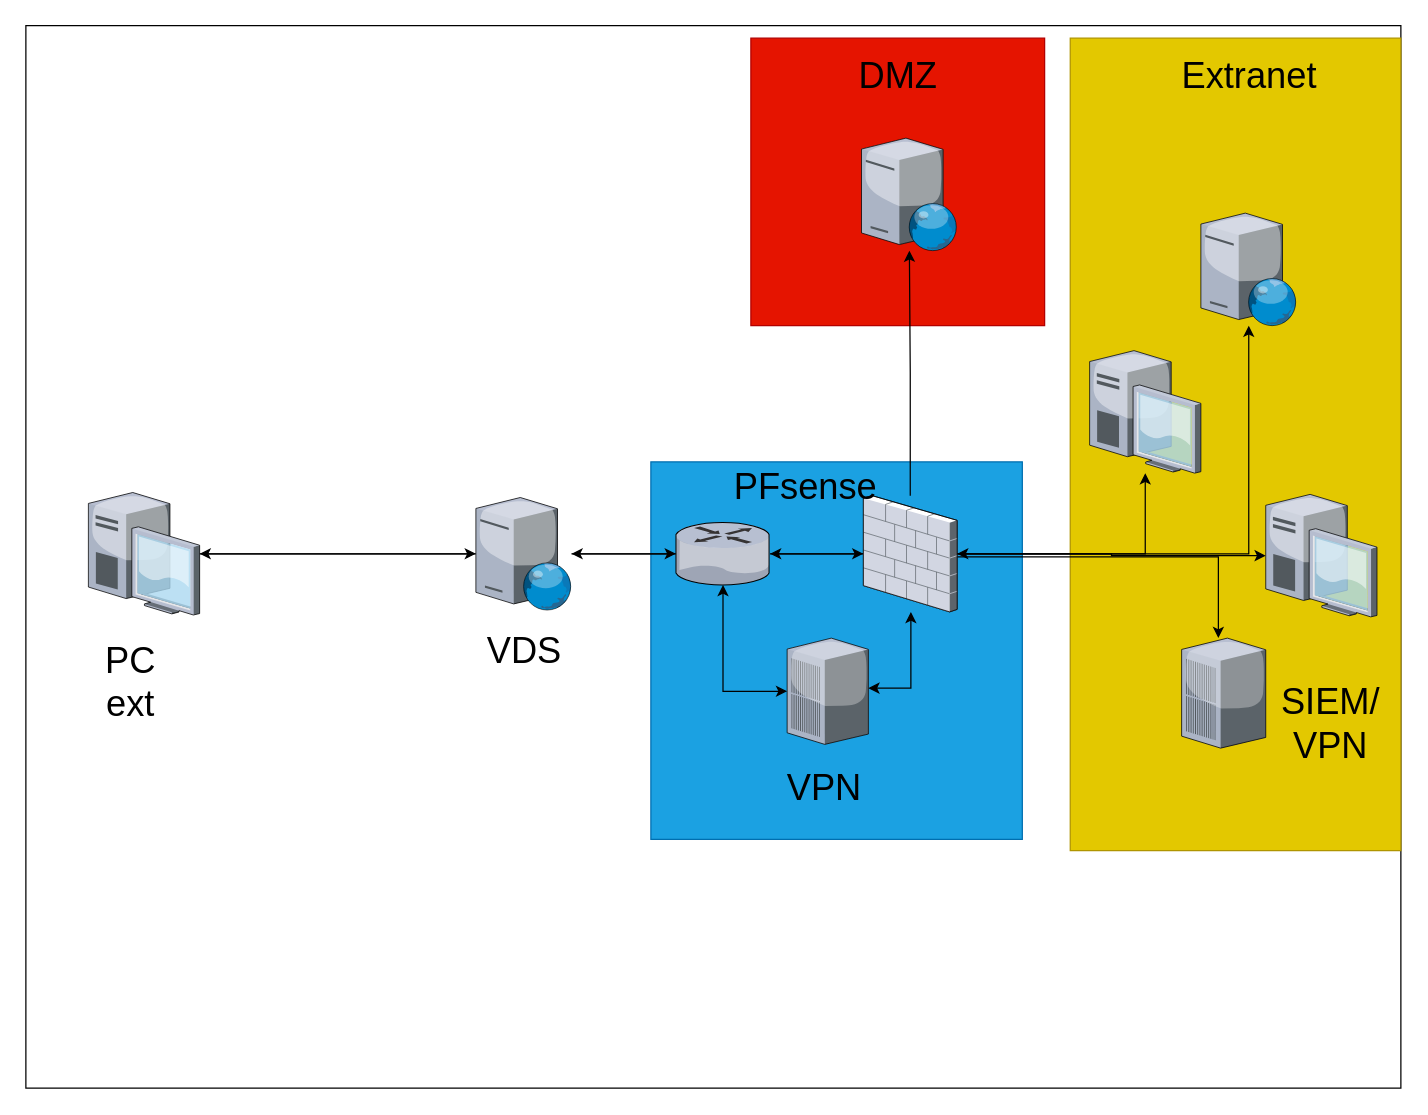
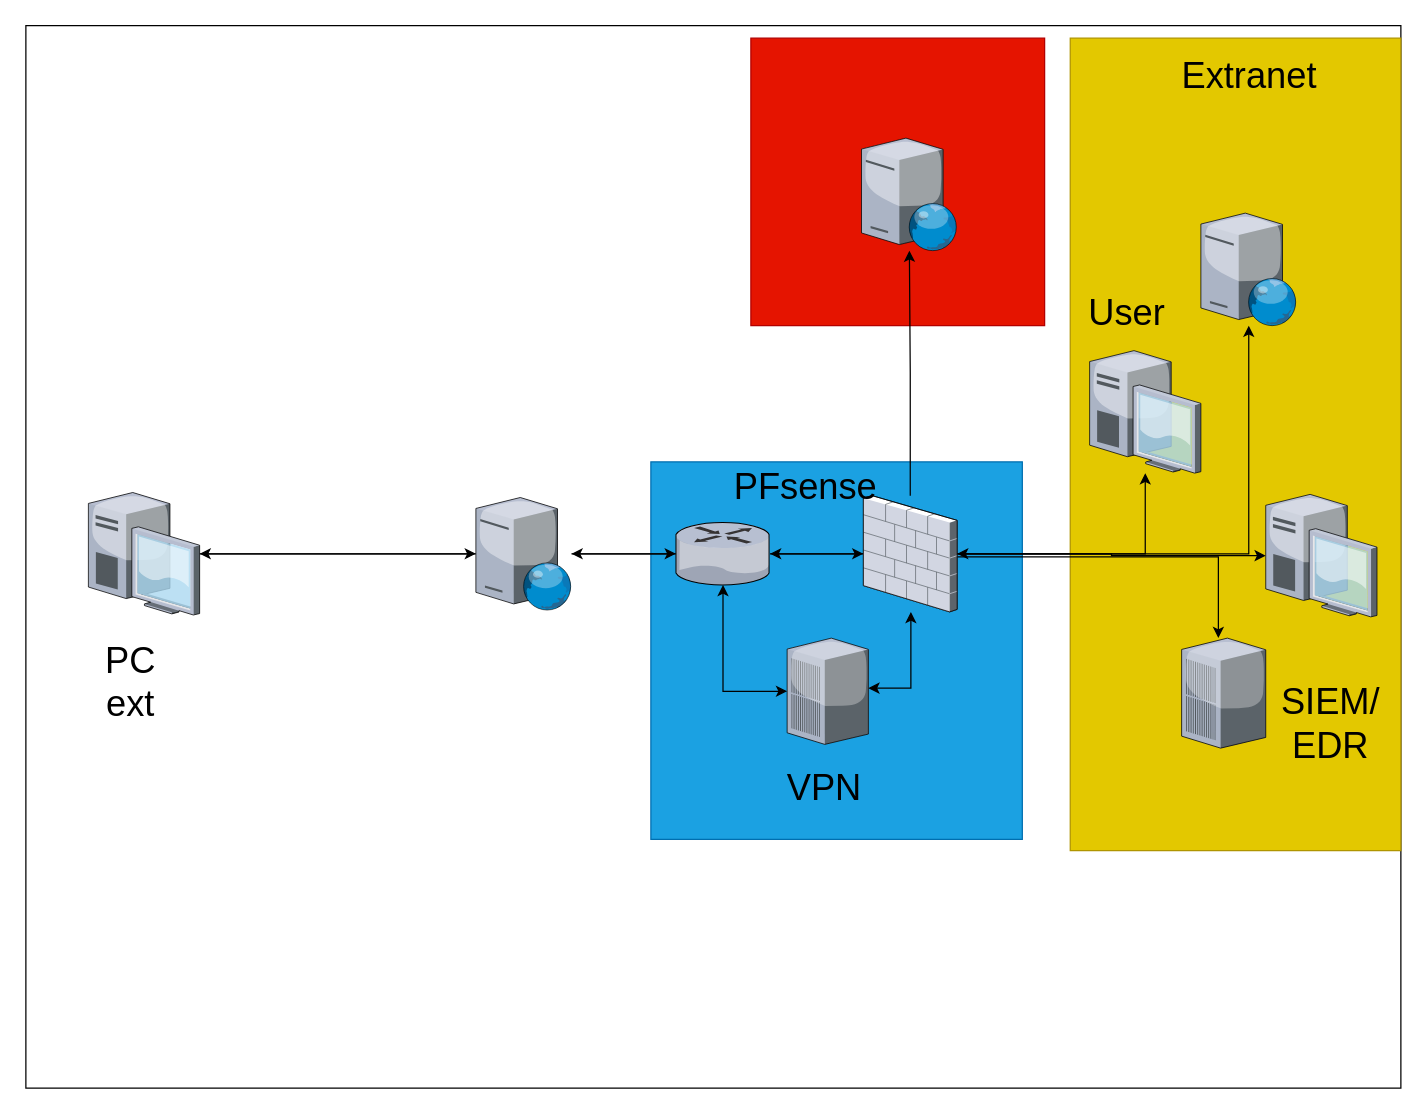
(898, 76) -> none
none -> (1127, 313)
(523, 651) -> none
(1331, 723) -> (1331, 723)
